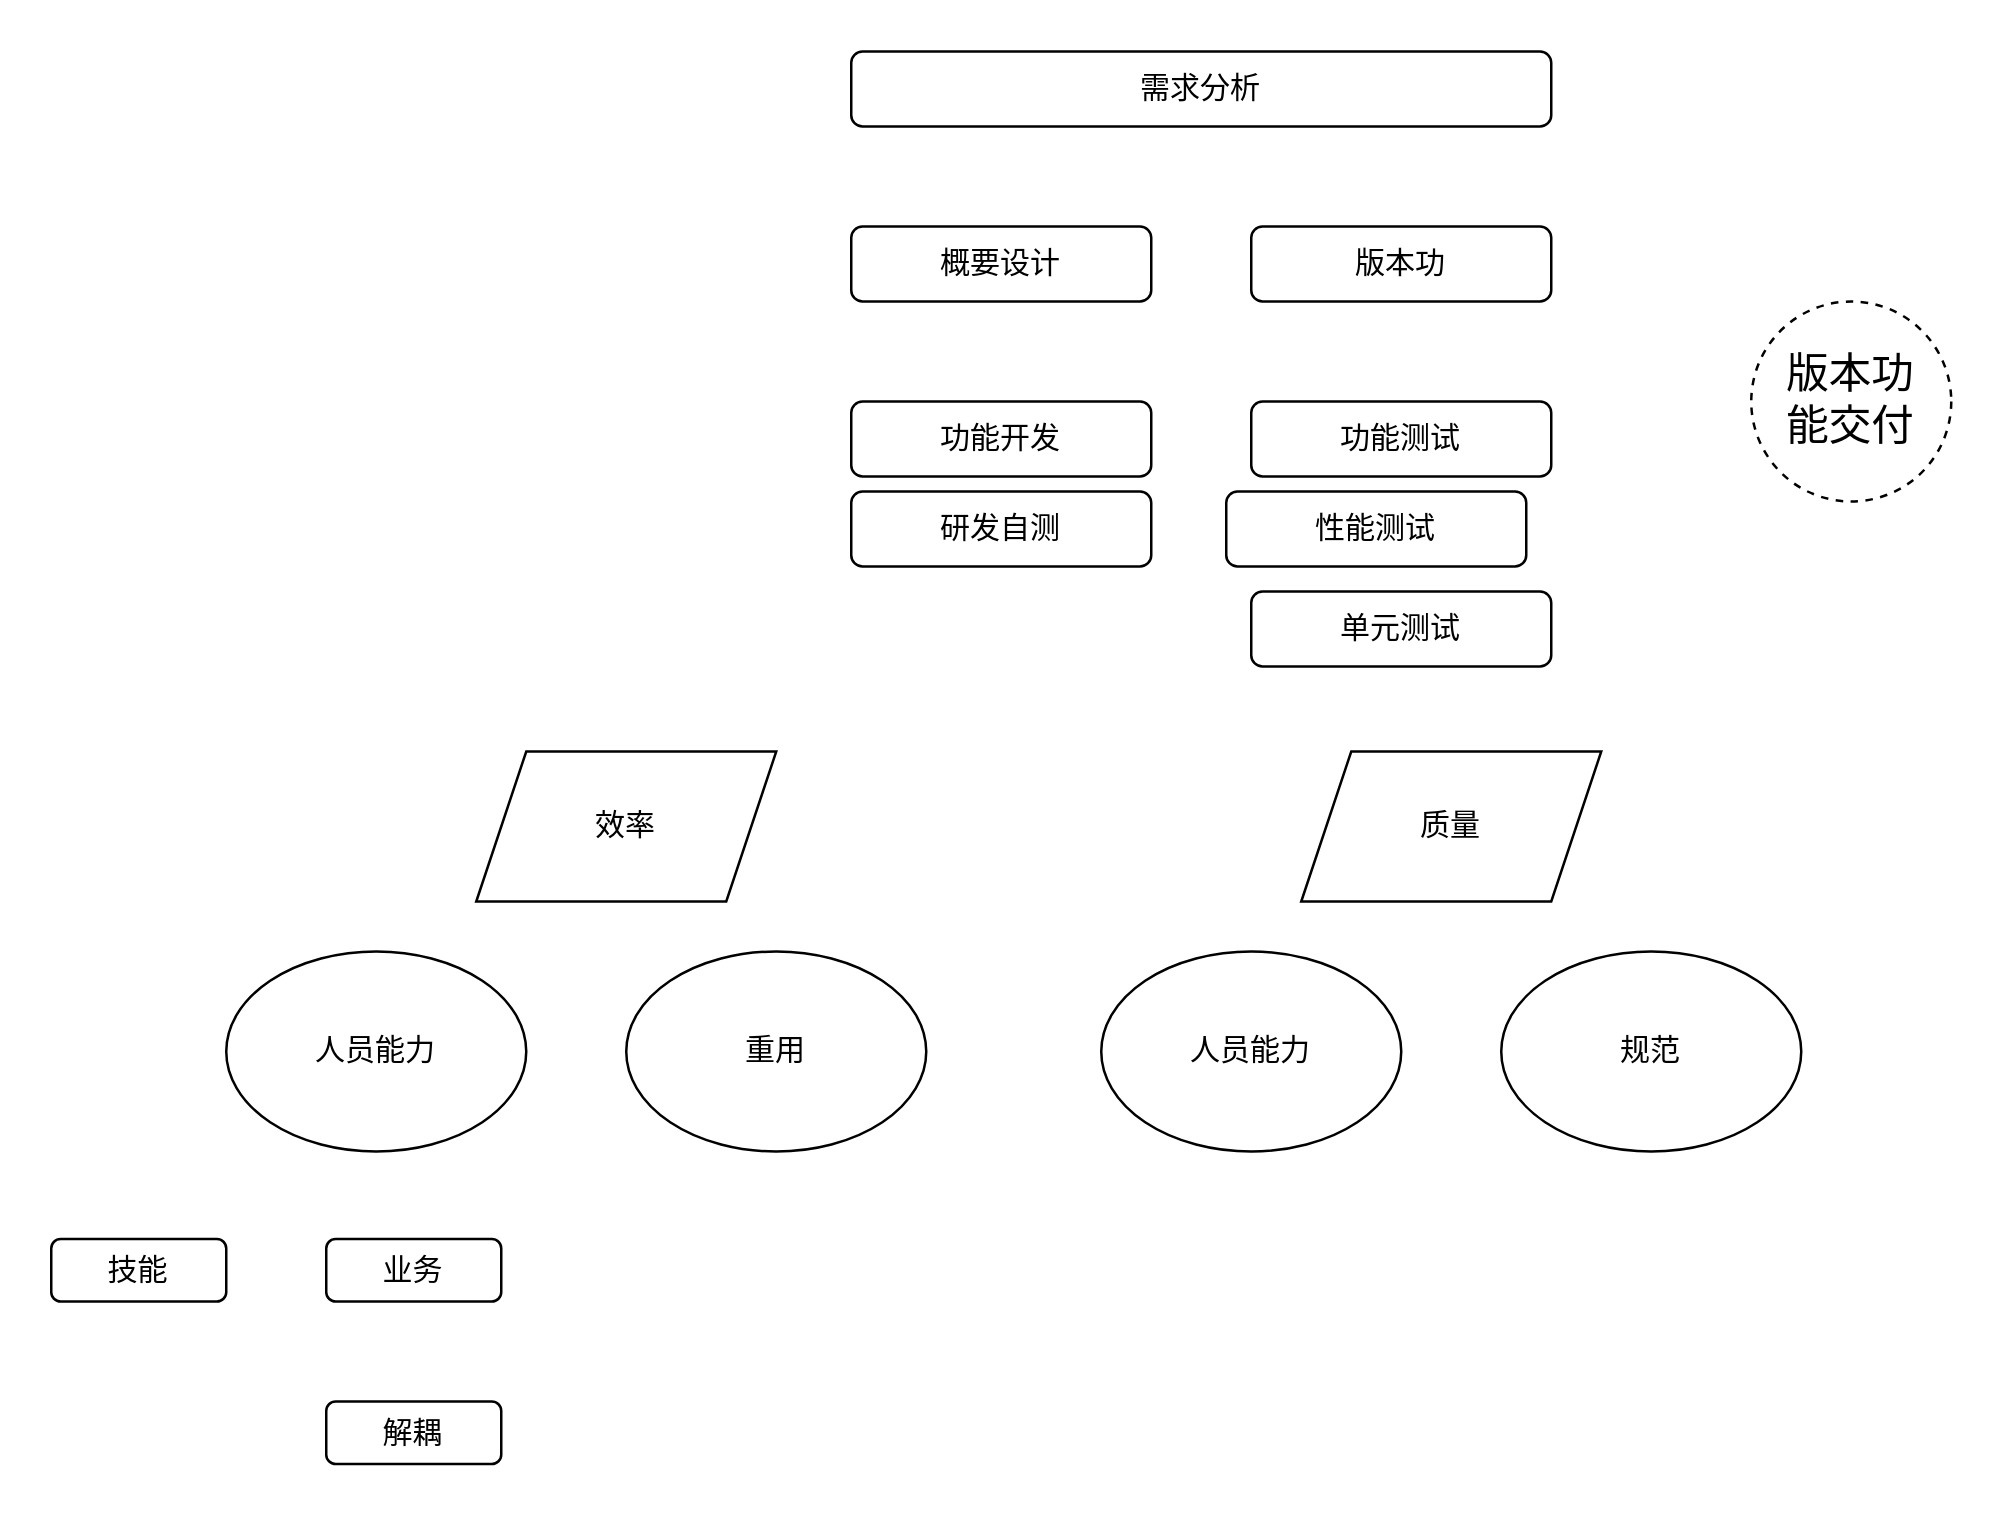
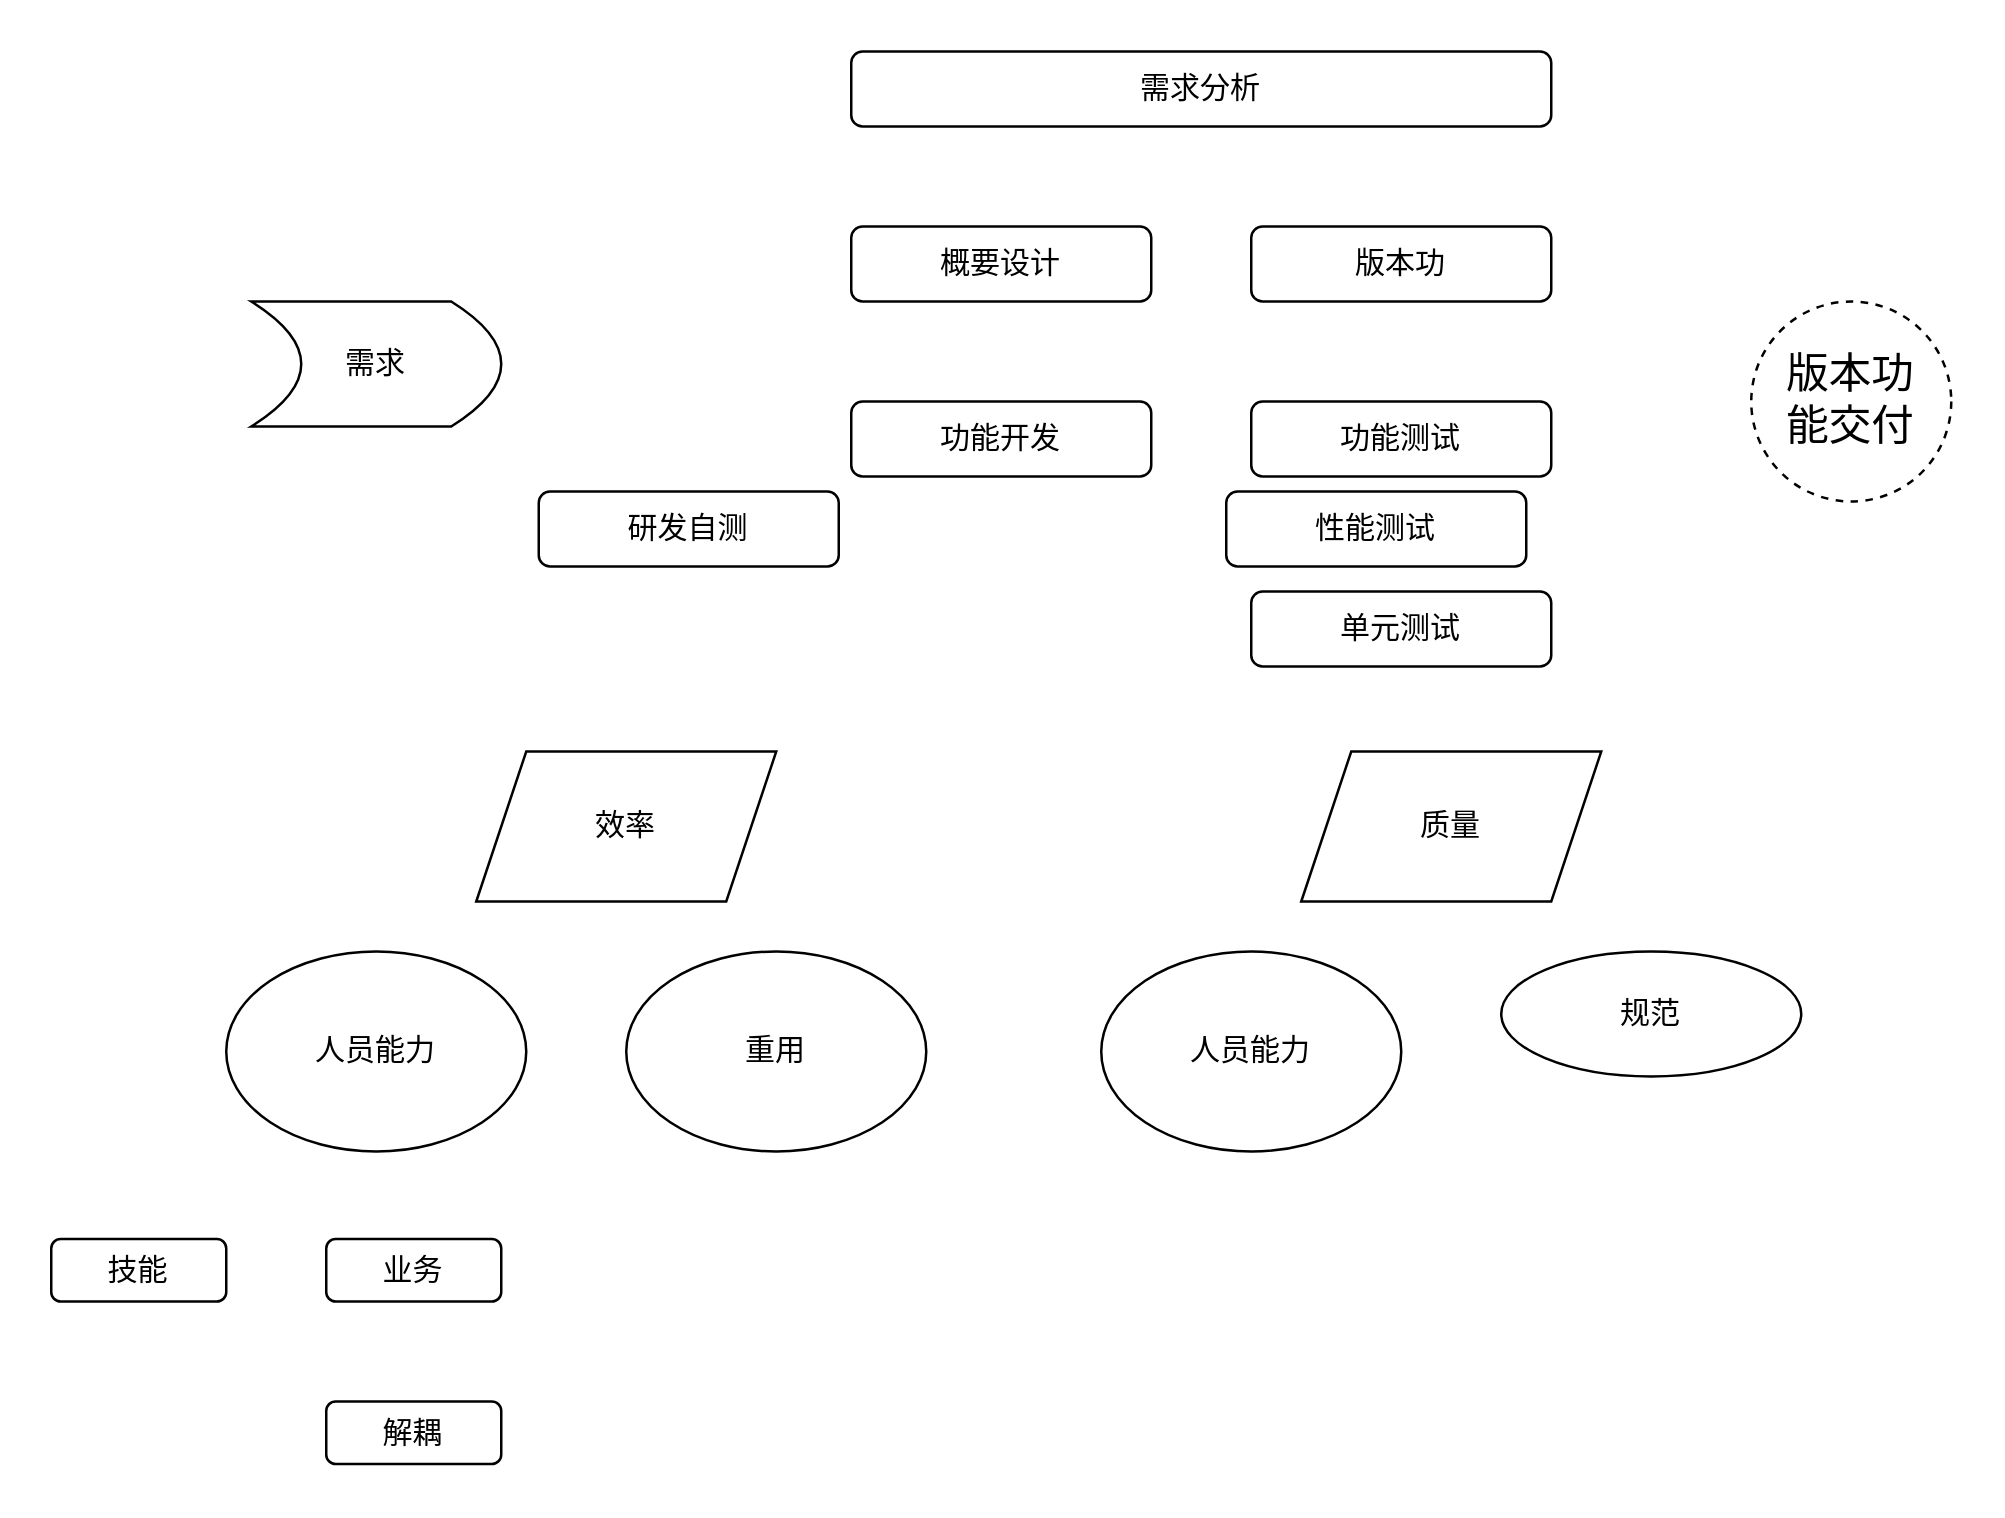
none -> (376, 364)
(1001, 529) -> (689, 529)
(1651, 1051) -> (1651, 1014)
